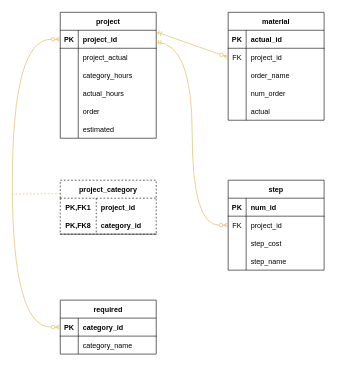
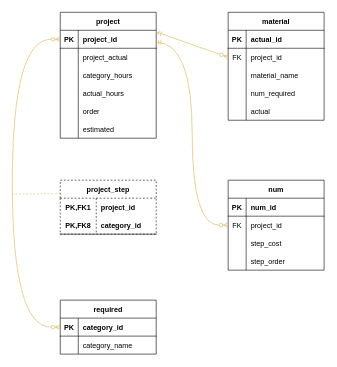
(271, 76) -> (275, 76)
(269, 94) -> (274, 94)
(108, 190) -> (108, 190)
(276, 190) -> (276, 190)
(269, 262) -> (271, 262)
